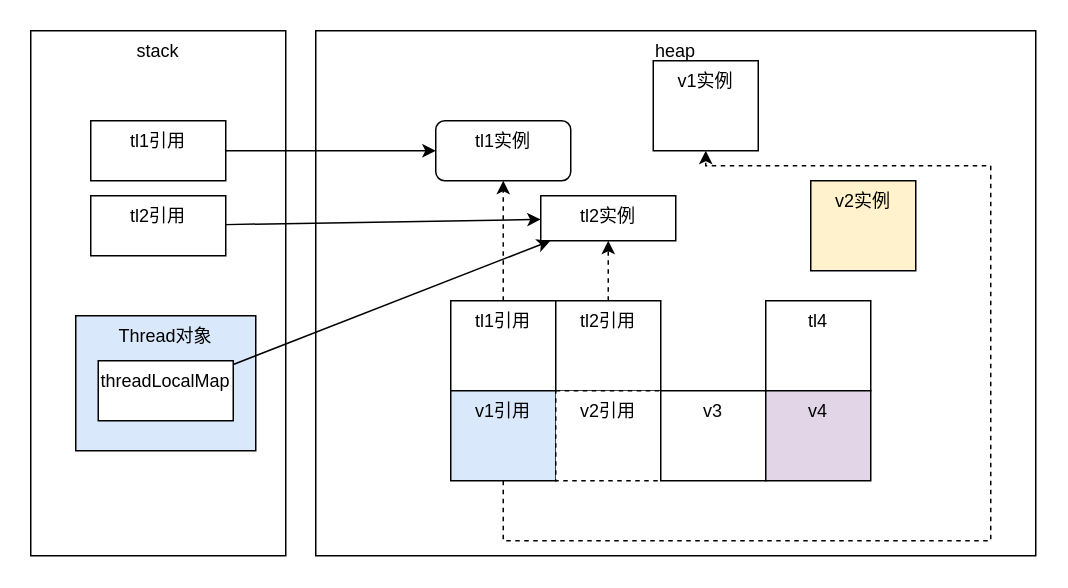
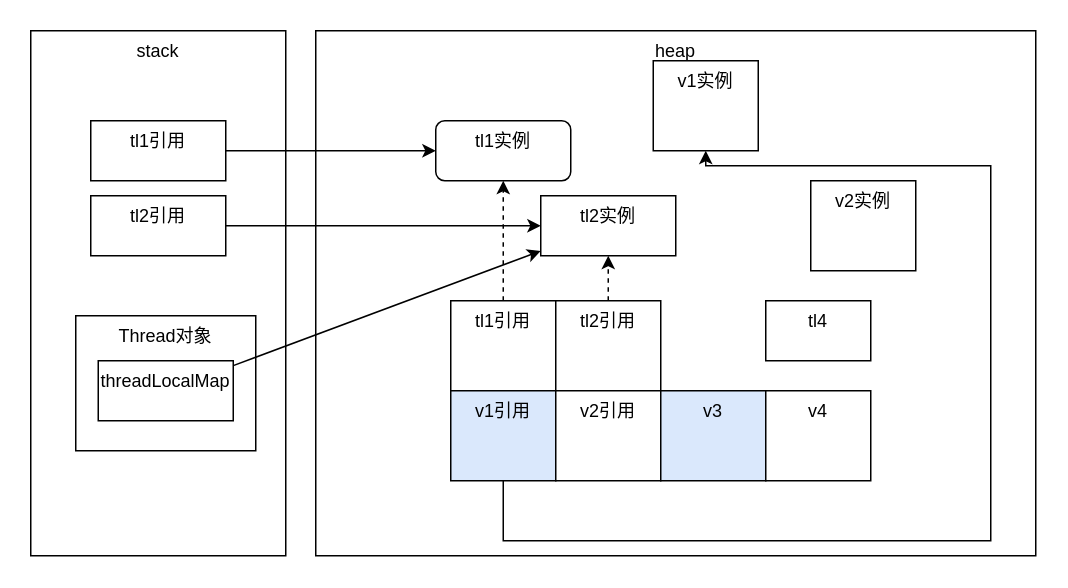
(608, 218) -> (608, 226)
(863, 226) -> (863, 226)
(166, 337) -> (166, 337)
(818, 346) -> (818, 331)
(608, 436) -> (608, 436)
(713, 436) -> (713, 436)
(818, 436) -> (818, 436)
(991, 481) -> (991, 481)
